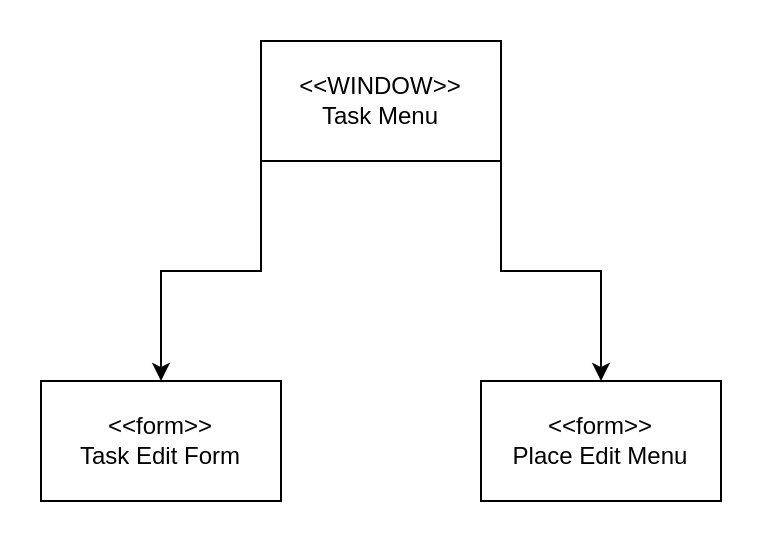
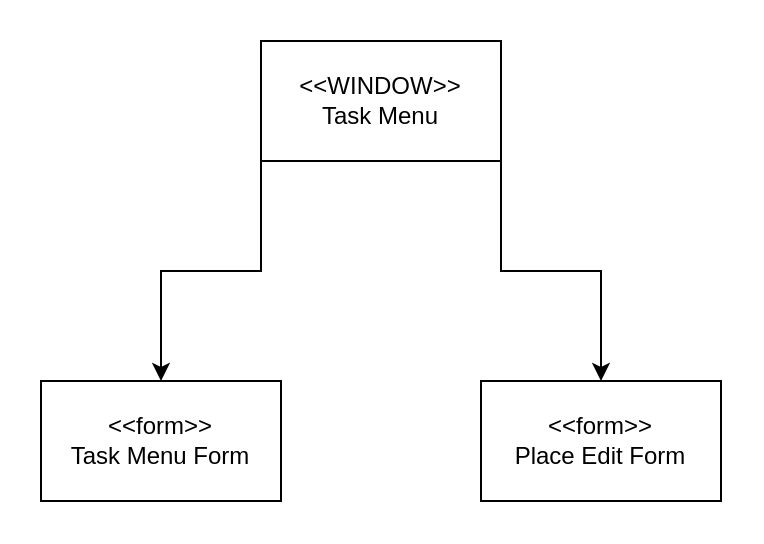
(161, 441) -> (161, 441)
(601, 441) -> (601, 441)
